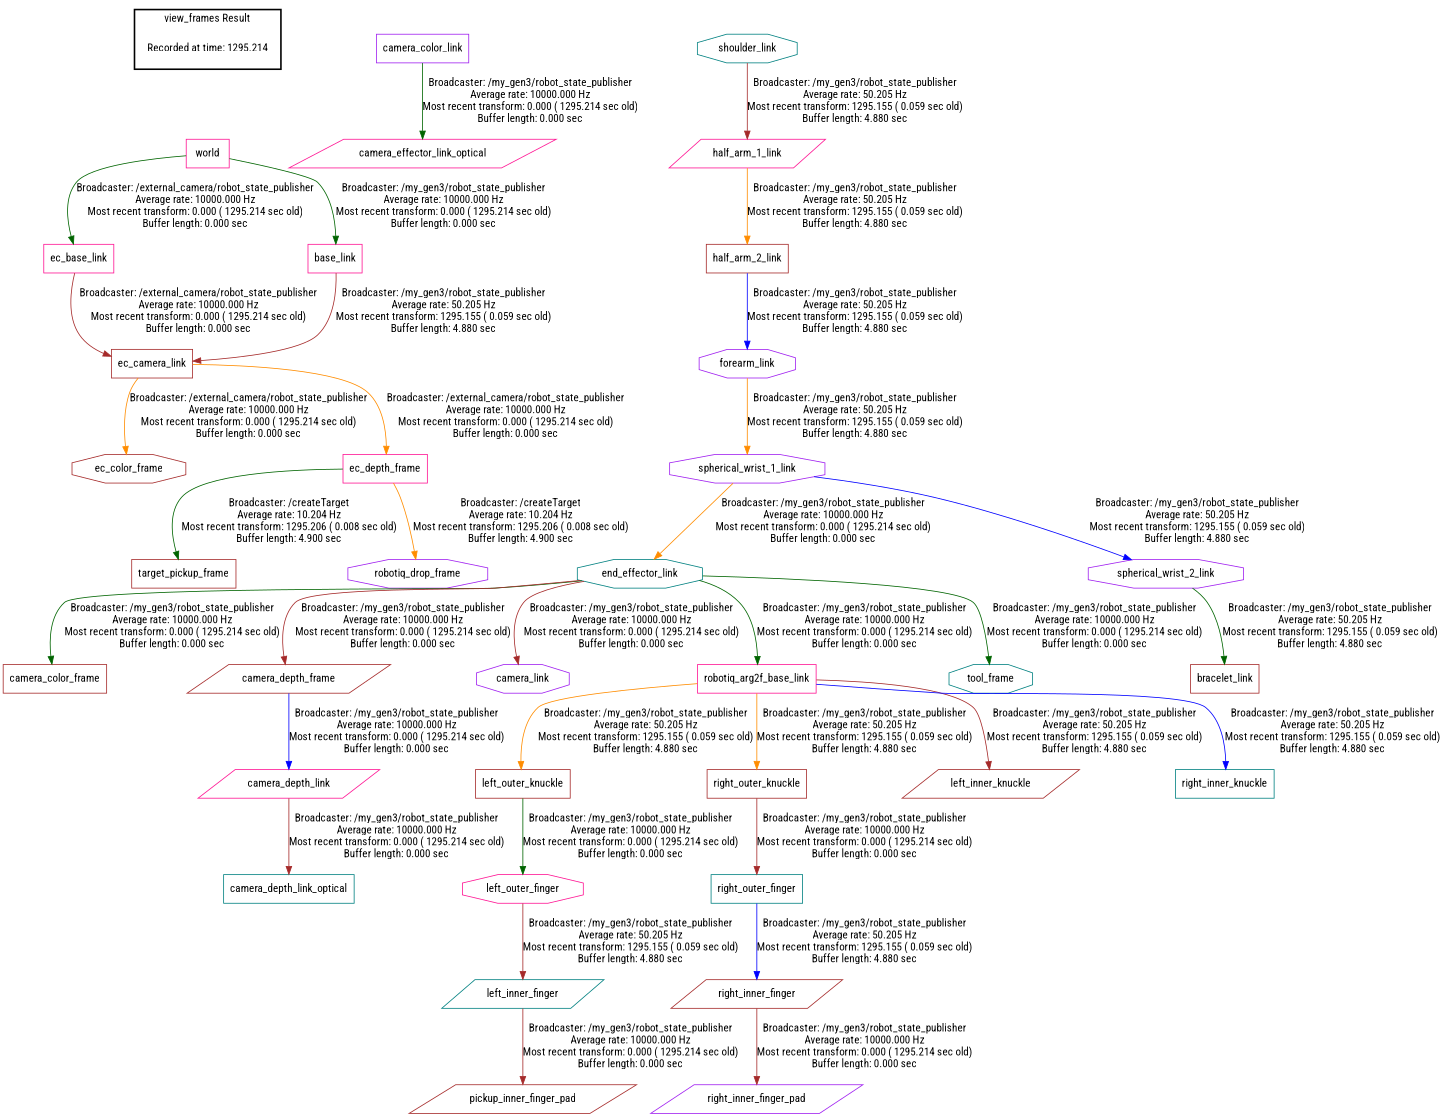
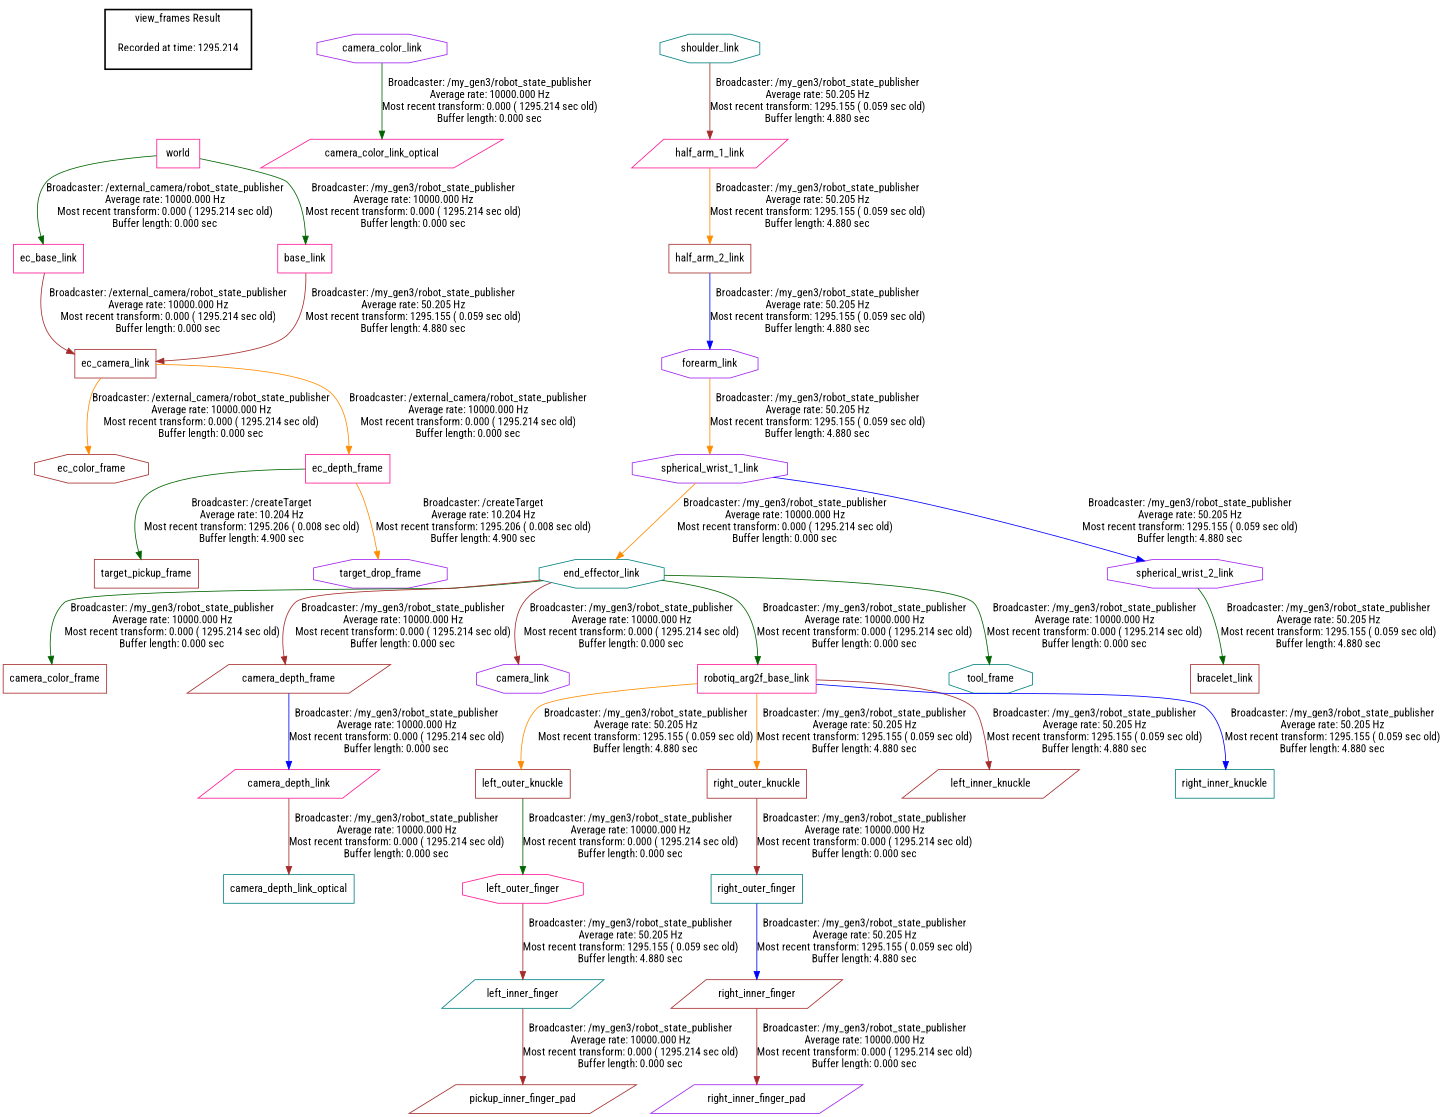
(423, 49) -> (382, 49)
(423, 154) -> (382, 154)
(418, 574) -> (380, 574)
